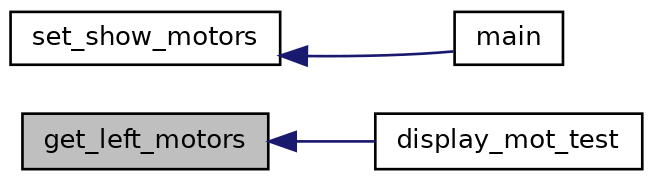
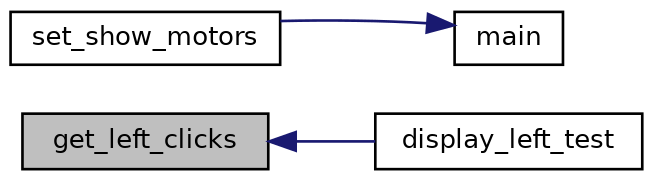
(380, 55) -> (354, 21)
(145, 141) -> (145, 141)
(509, 141) -> (509, 141)
